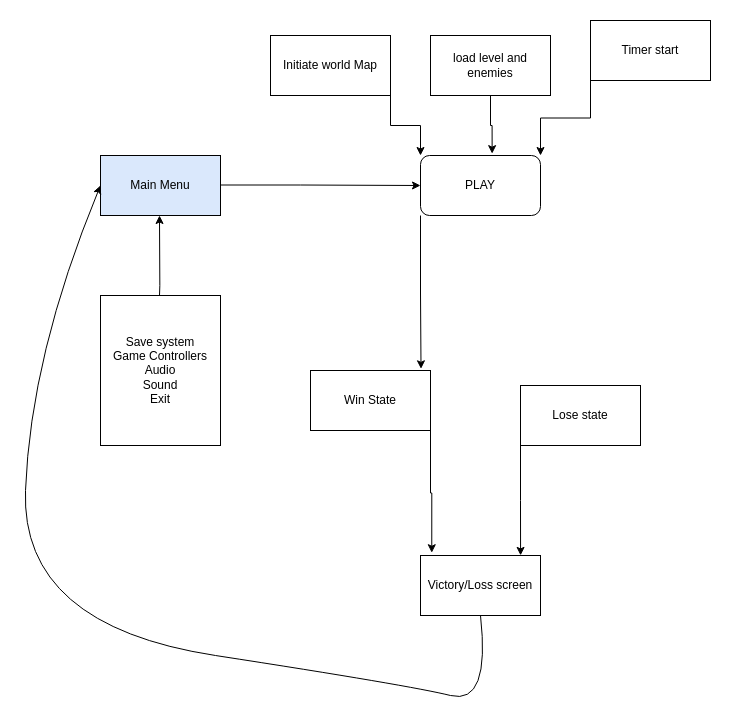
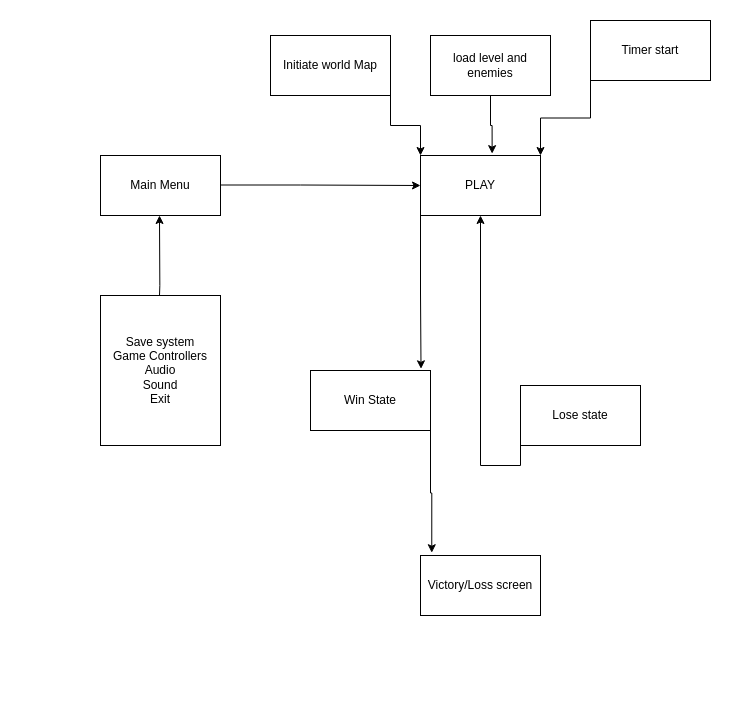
(161, 186) -> (161, 186)
(481, 186) -> (481, 186)
(521, 506) -> (481, 365)
(96, 617) -> none
